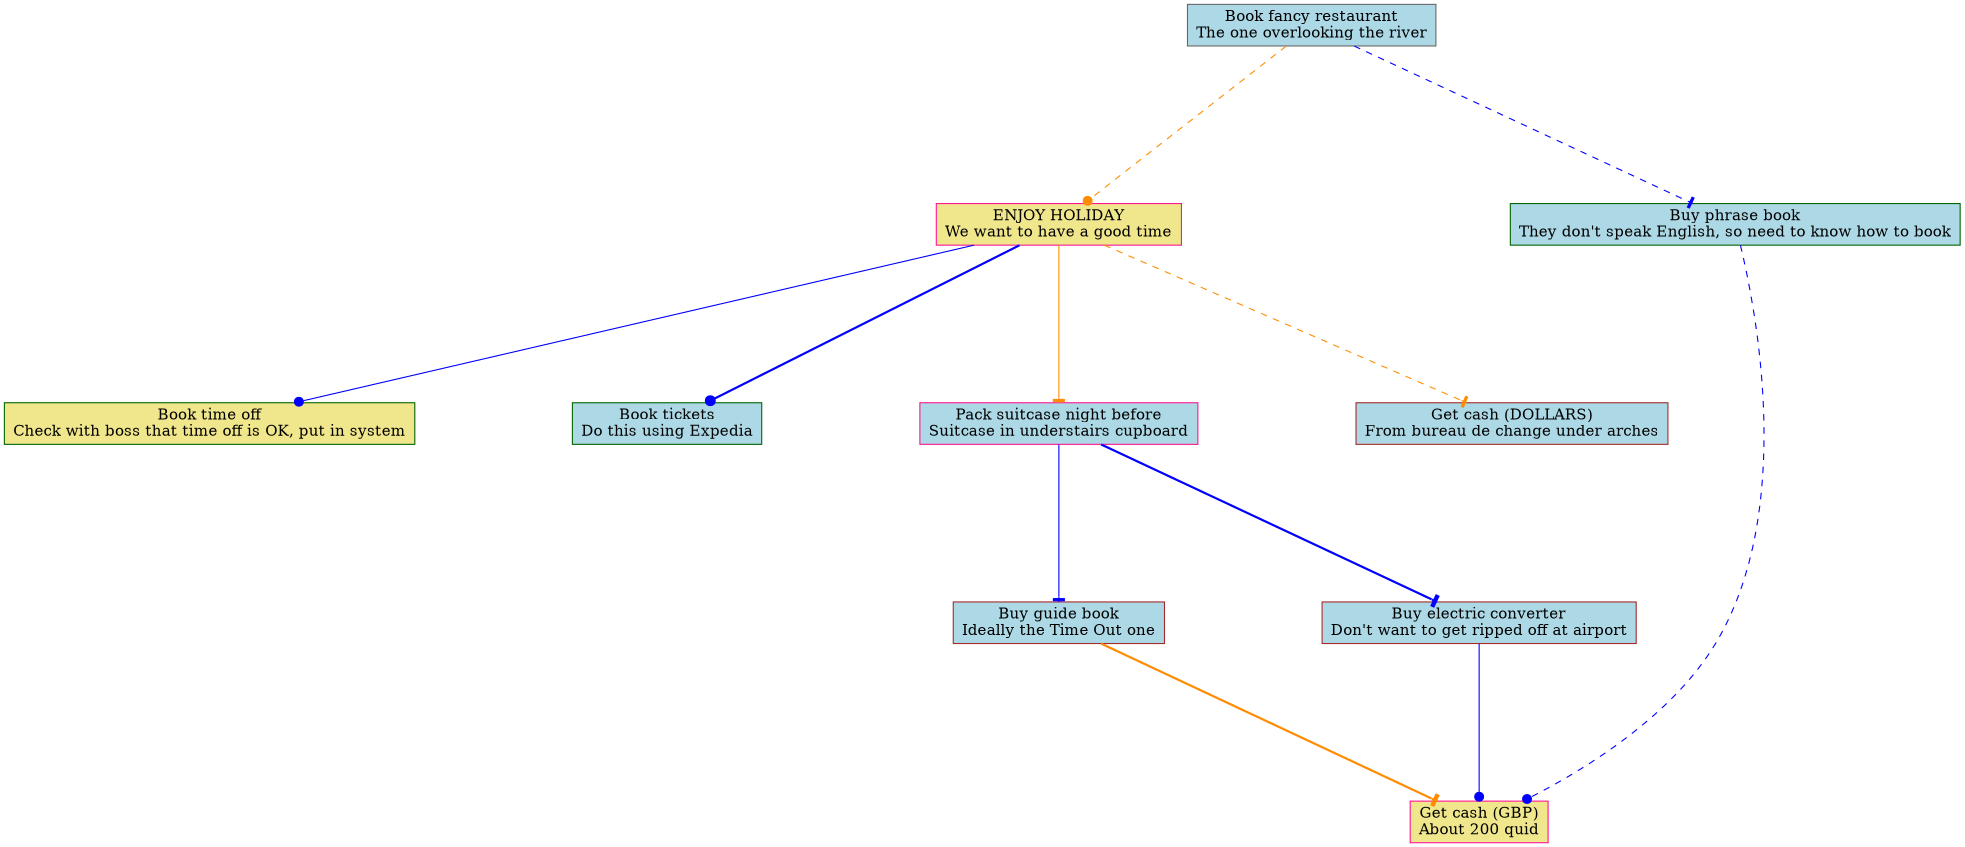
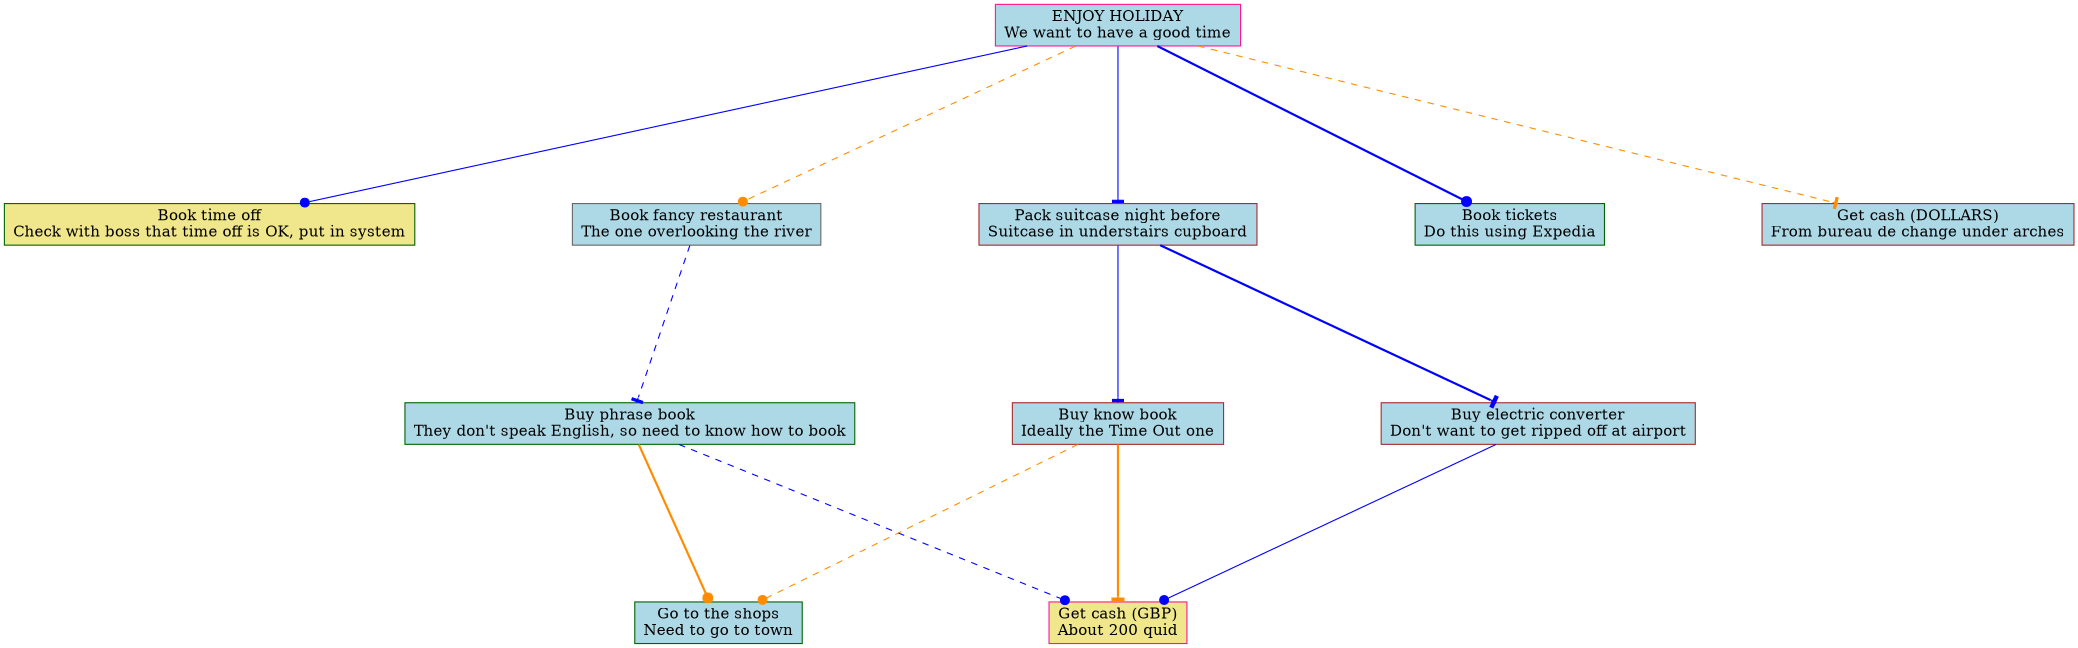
(1189, 122) -> (911, 123)
(1059, 224) -> (1118, 25)
(1059, 321) -> (1118, 122)
(1059, 424) -> (1118, 224)
none -> (719, 623)
(1059, 623) -> (1118, 424)
